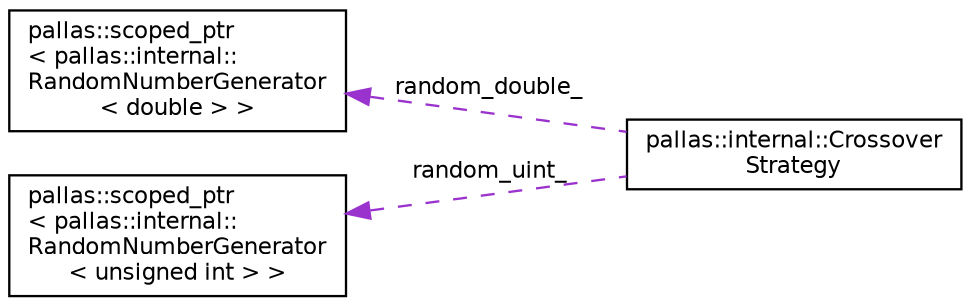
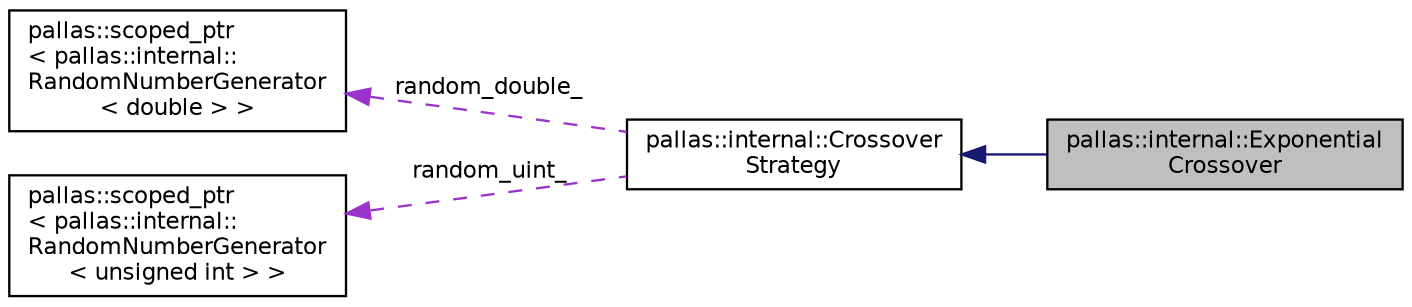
none -> (1225, 154)
